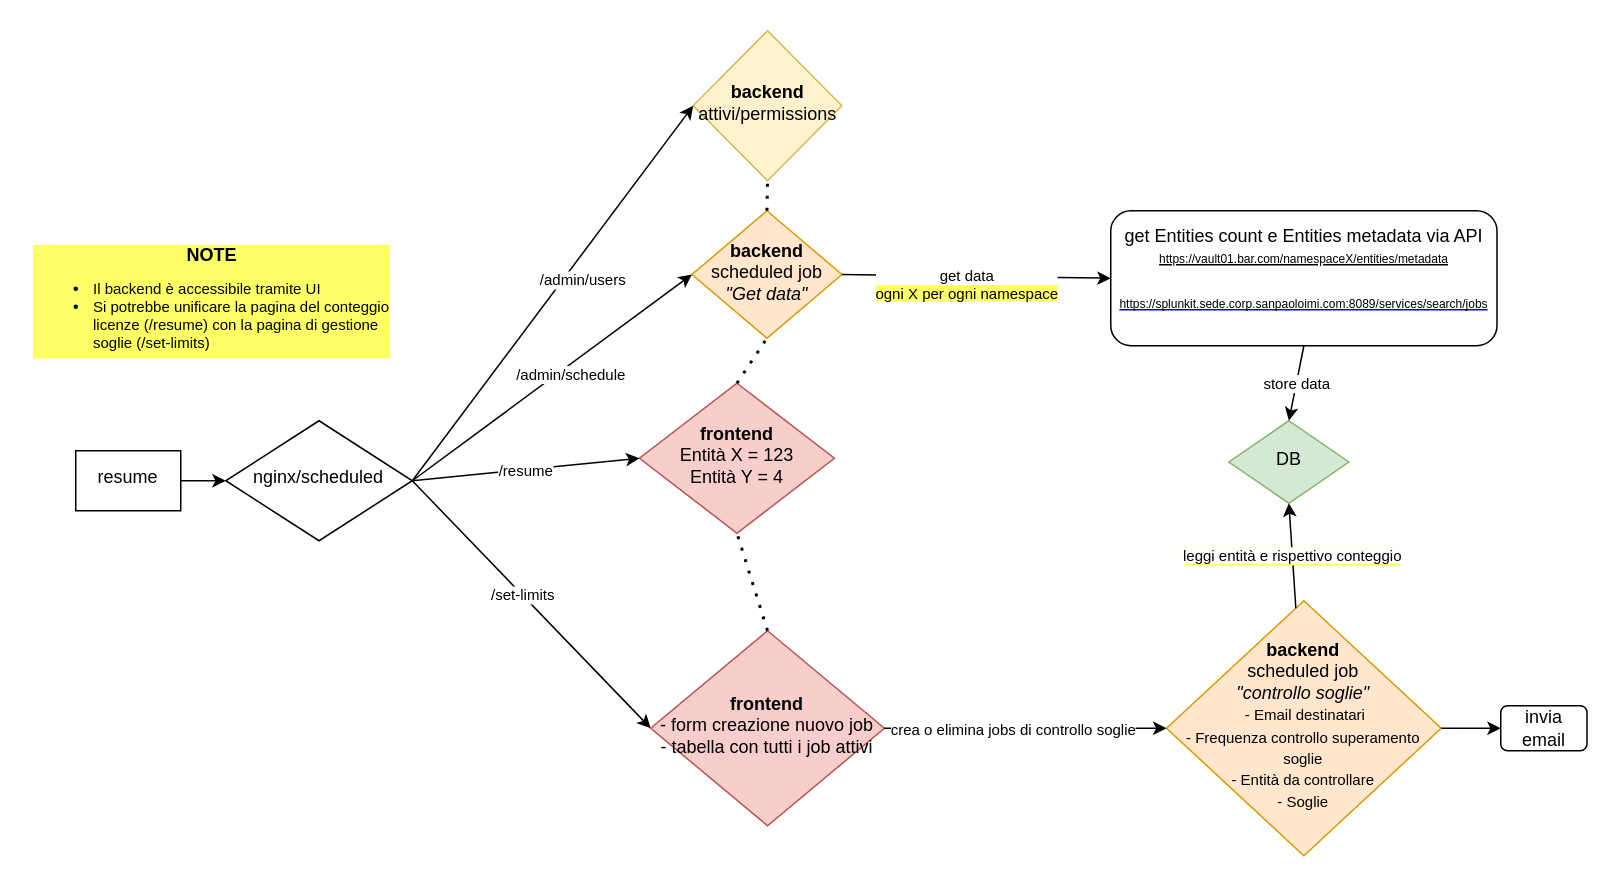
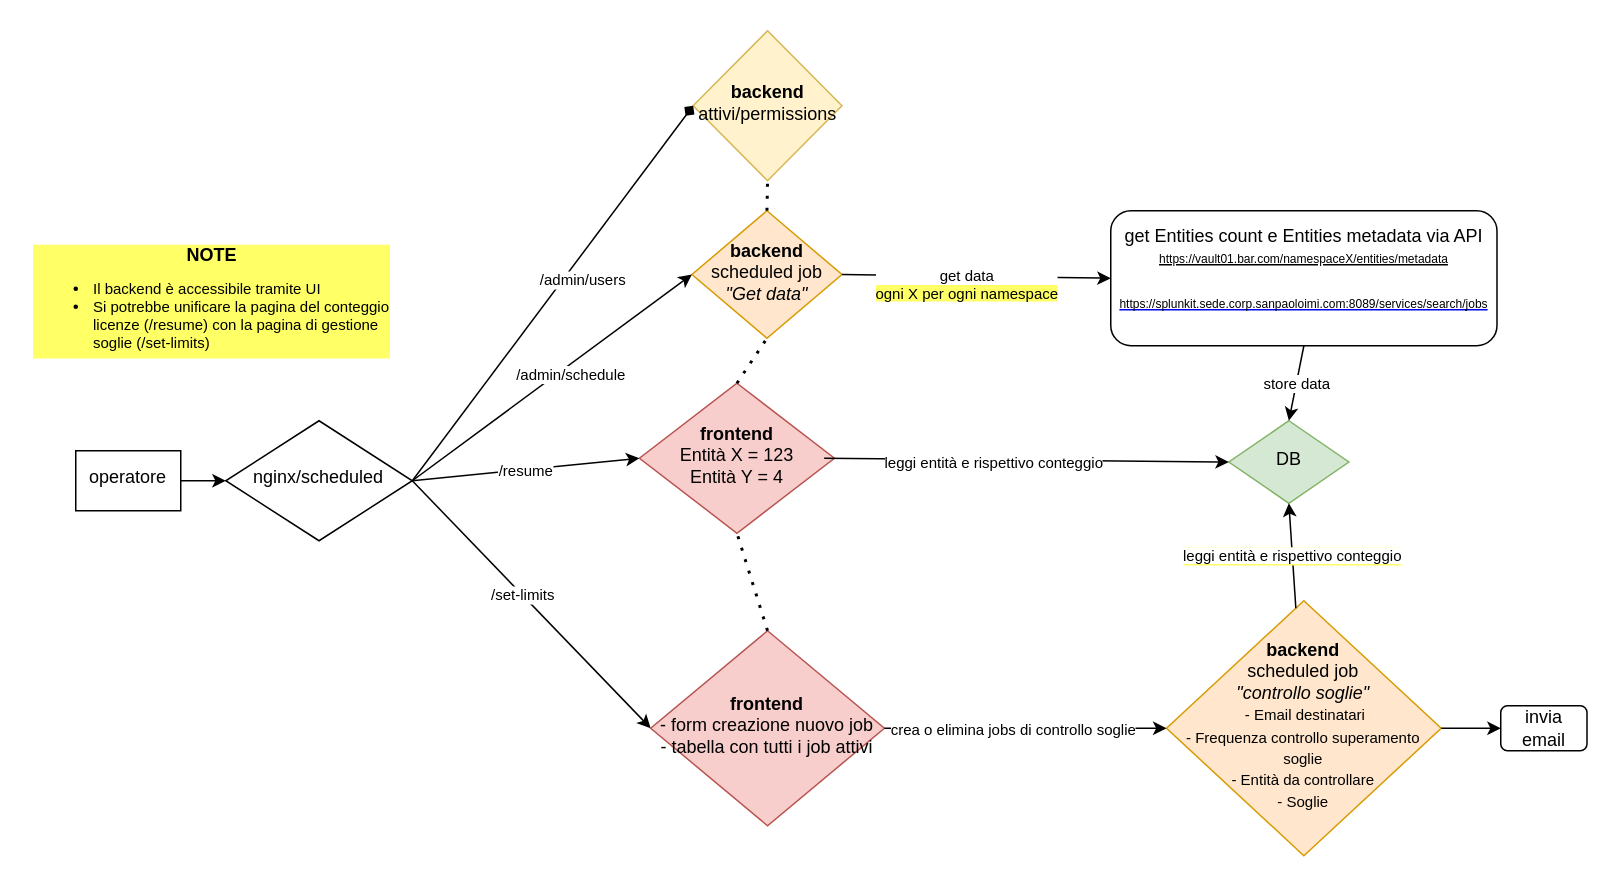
(686, 115) -> (686, 116)
none -> (1021, 460)
(128, 478) -> (128, 478)
